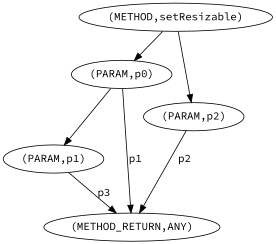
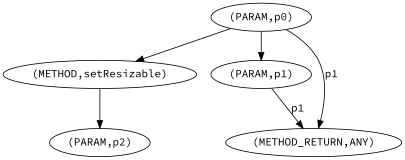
(151, 43) -> (187, 44)
(165, 168) -> none
(104, 193) -> (298, 108)
